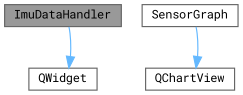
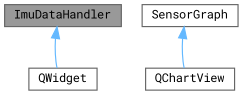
(71, 42) -> (55, 53)
(198, 42) -> (182, 53)
